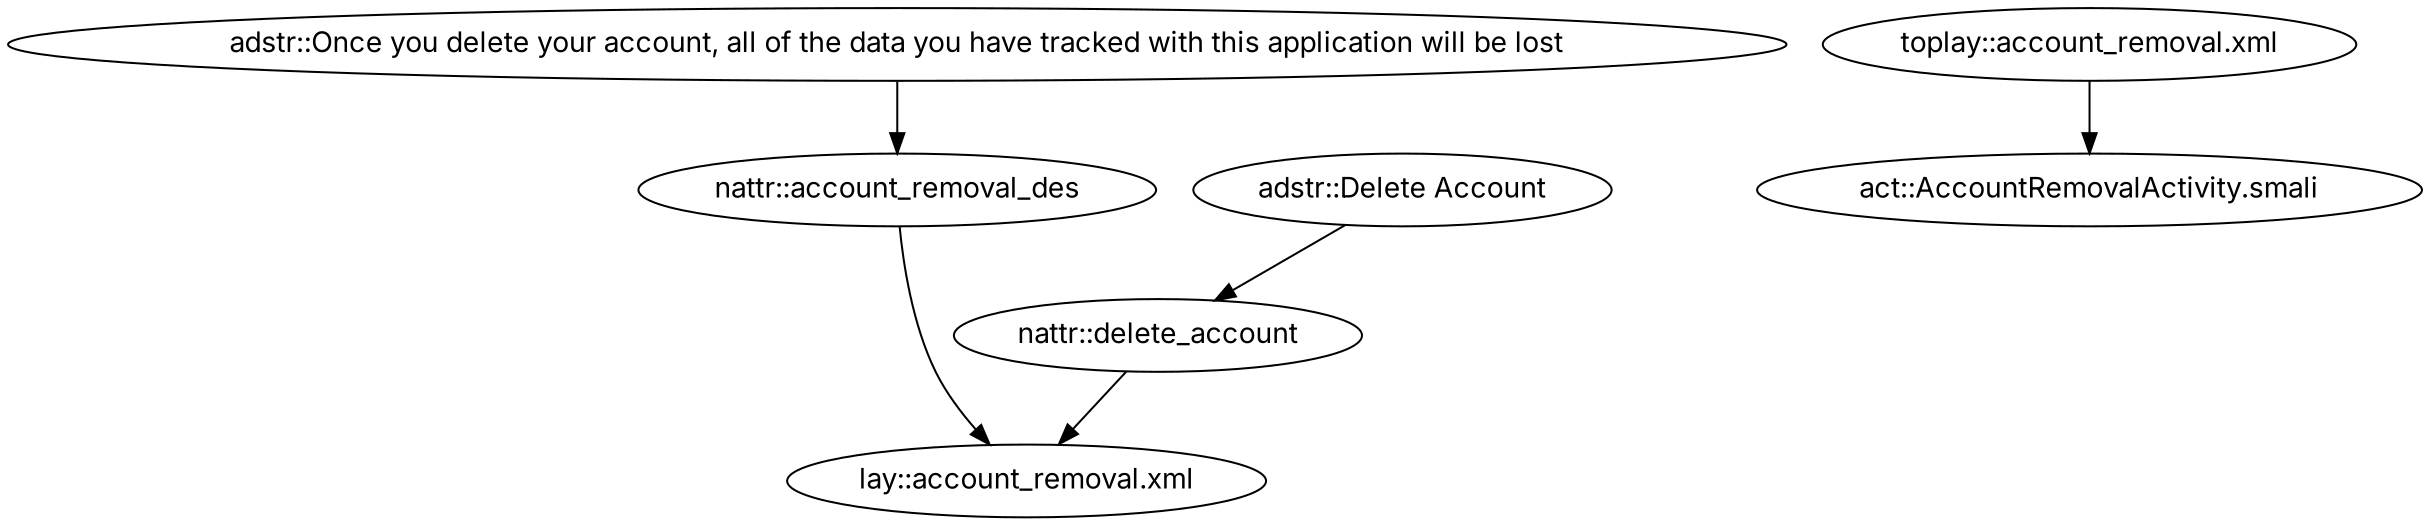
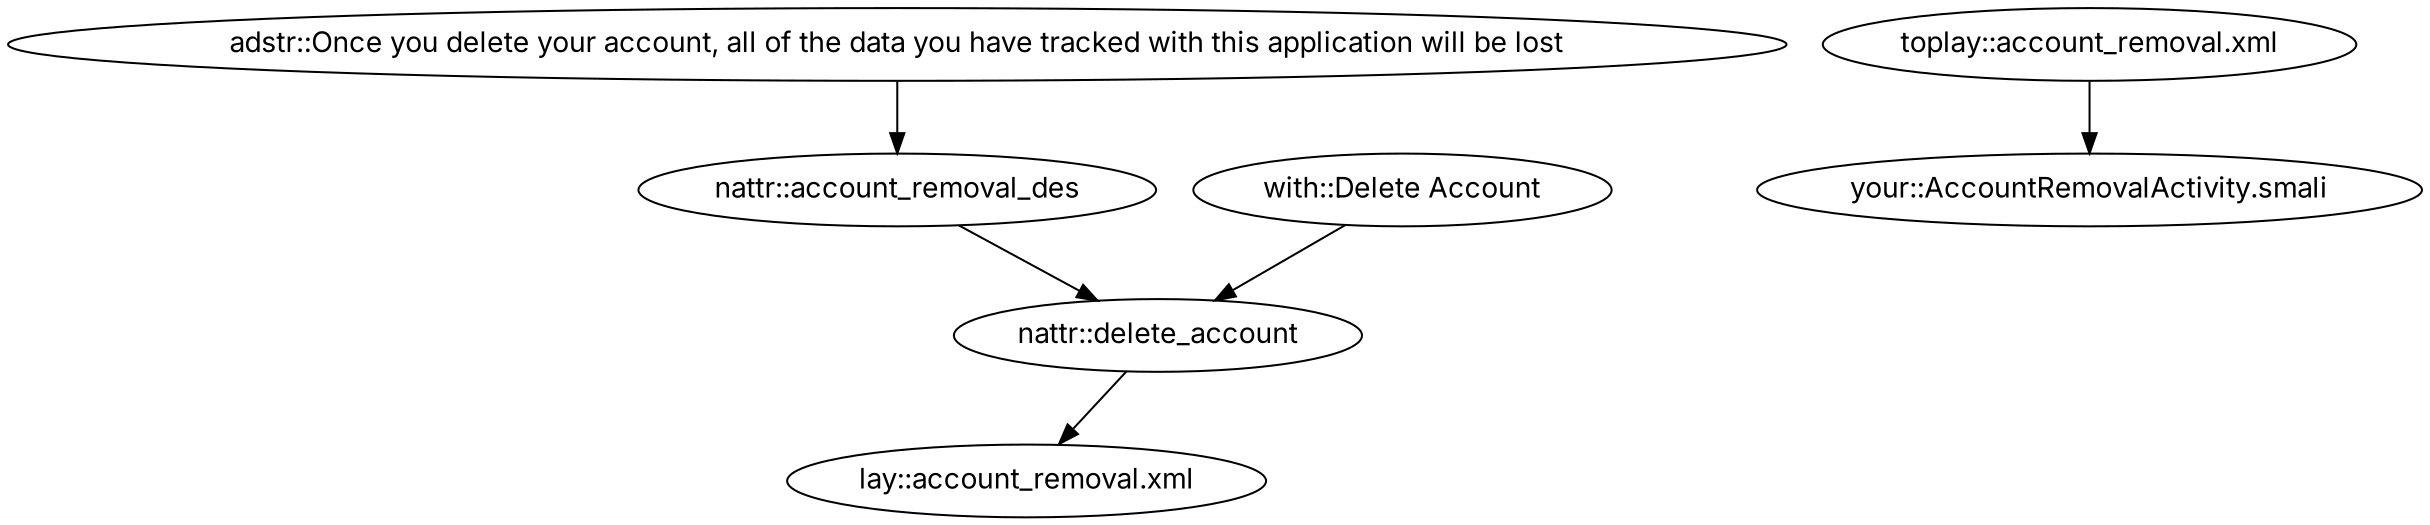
(1402, 190) -> (1402, 190)
(2090, 190) -> (2090, 190)
(921, 335) -> (1019, 258)
